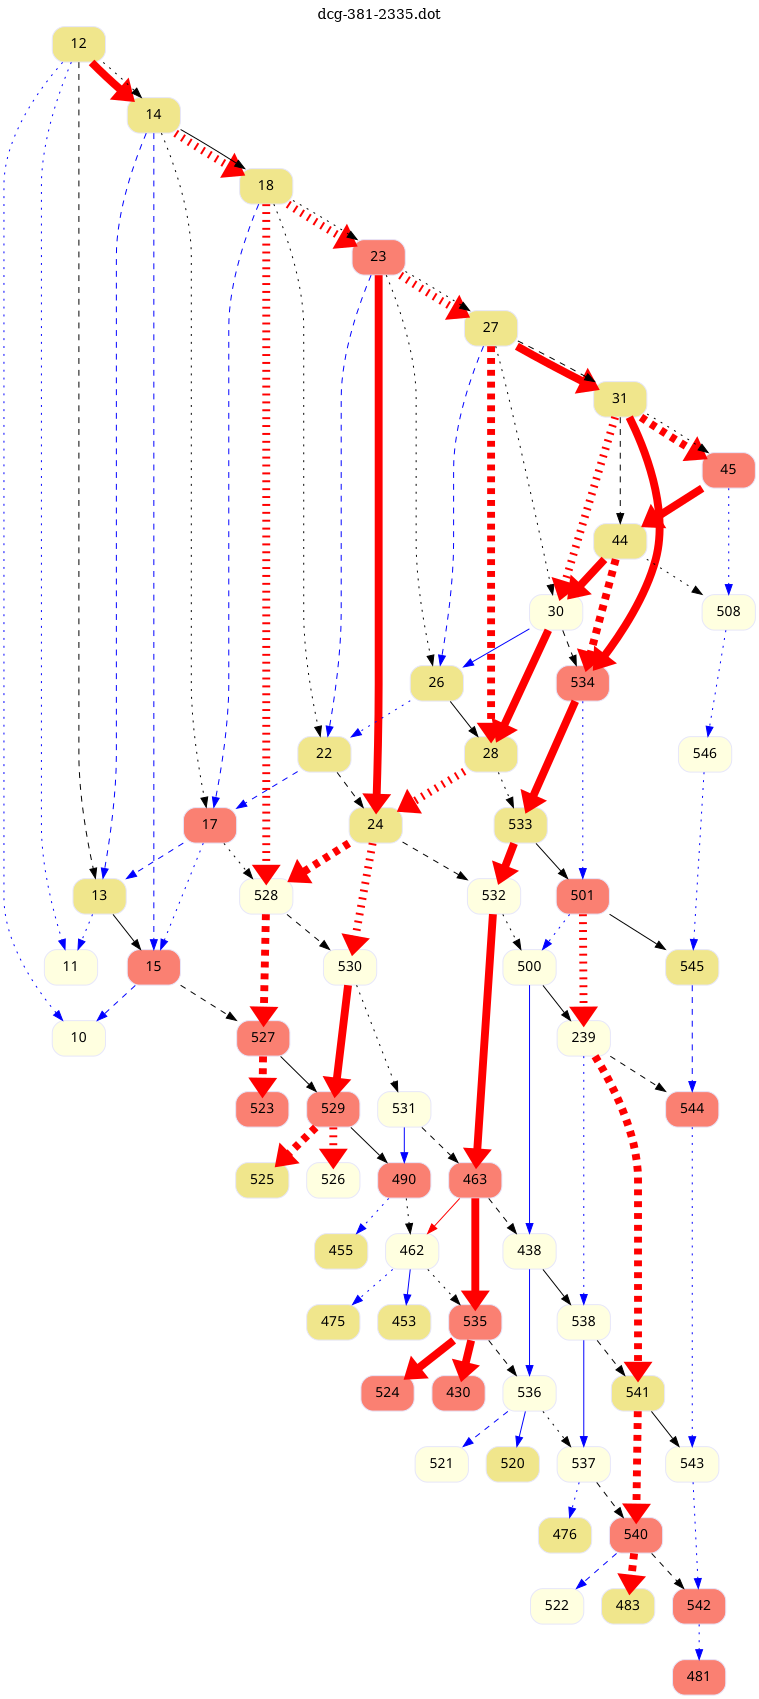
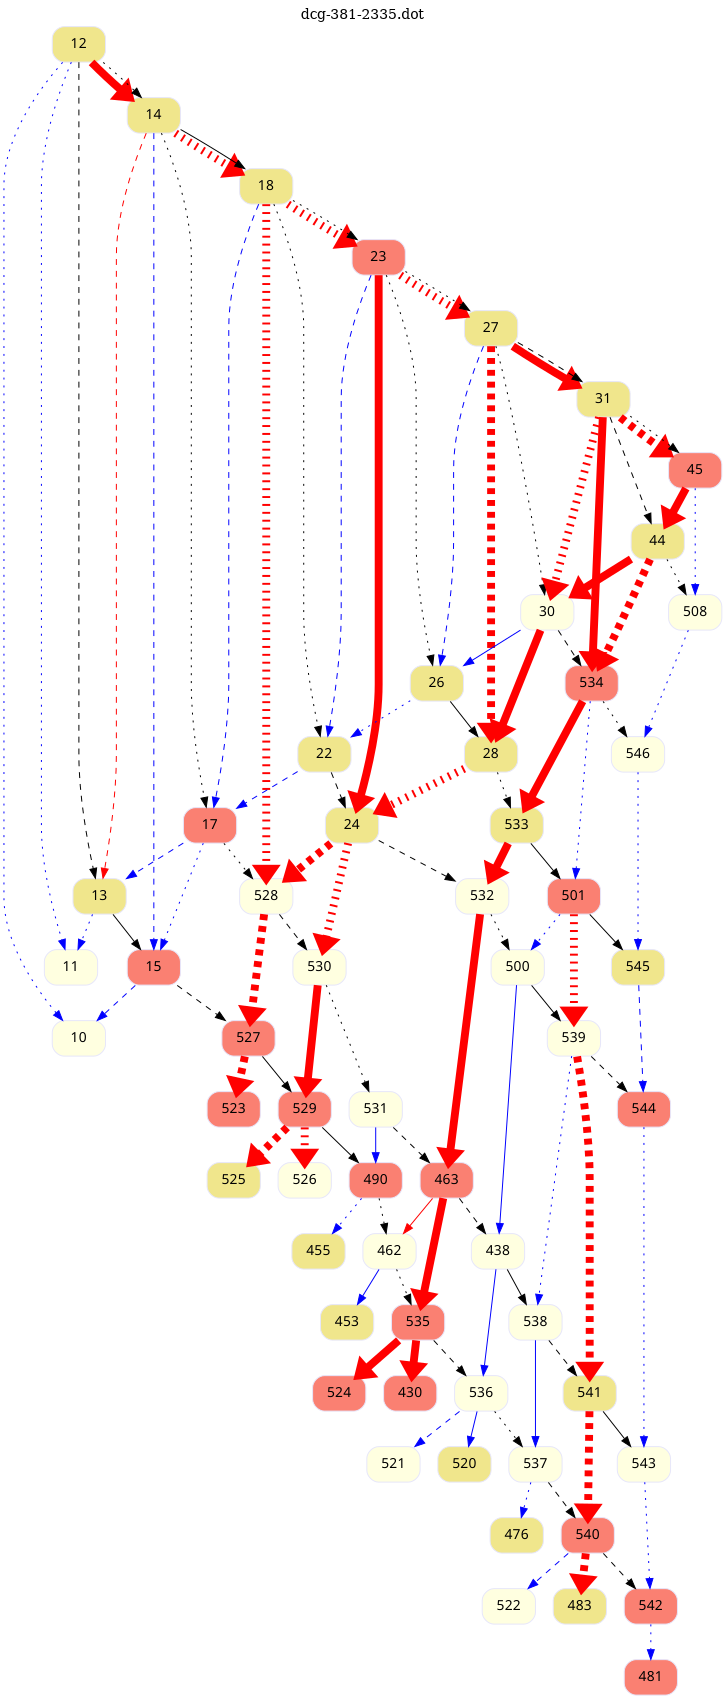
(116, 499) -> (116, 499)
none -> (612, 715)
(584, 1038) -> (574, 1038)
(333, 1322) -> none
